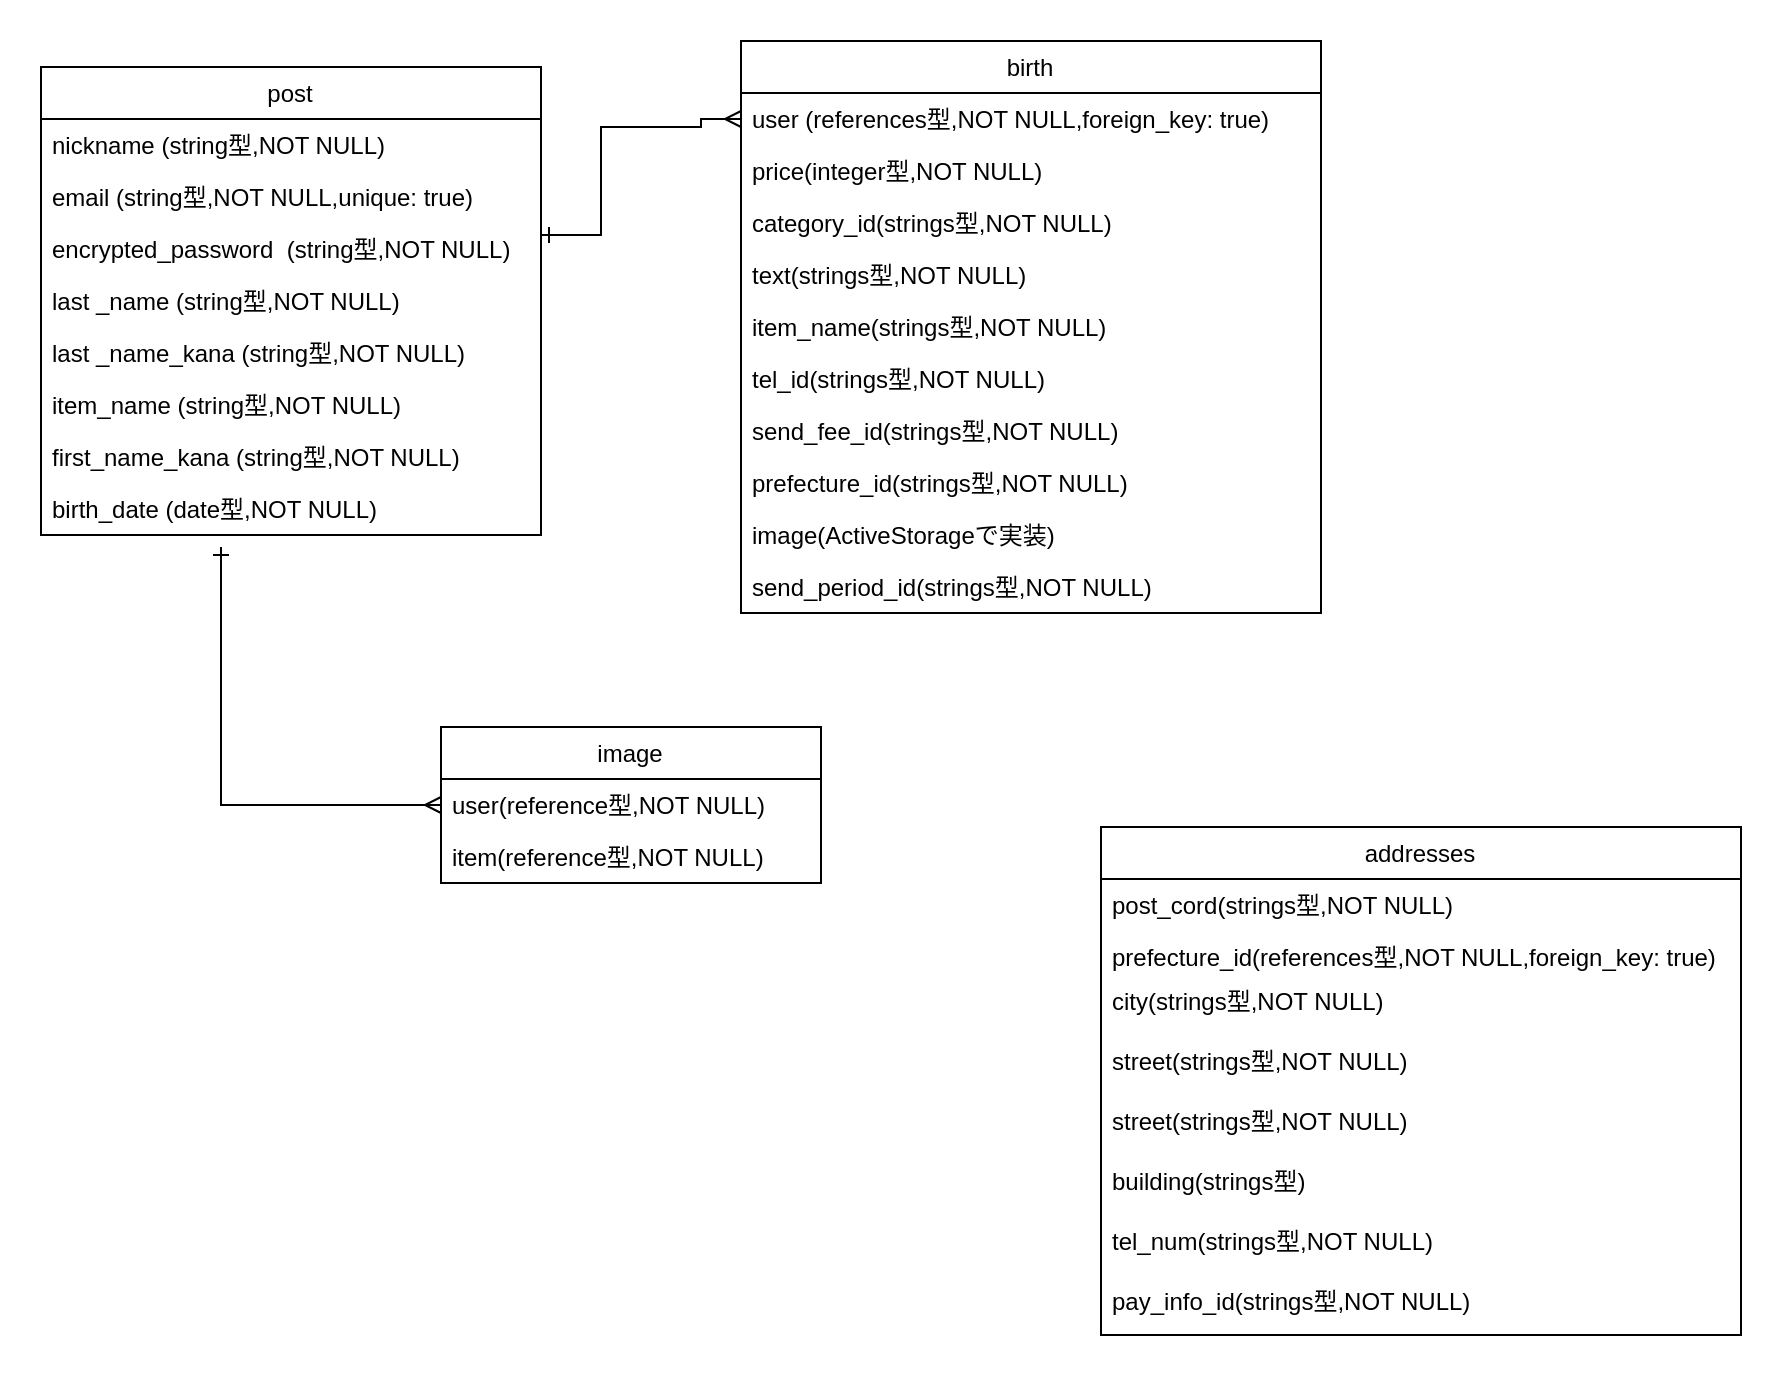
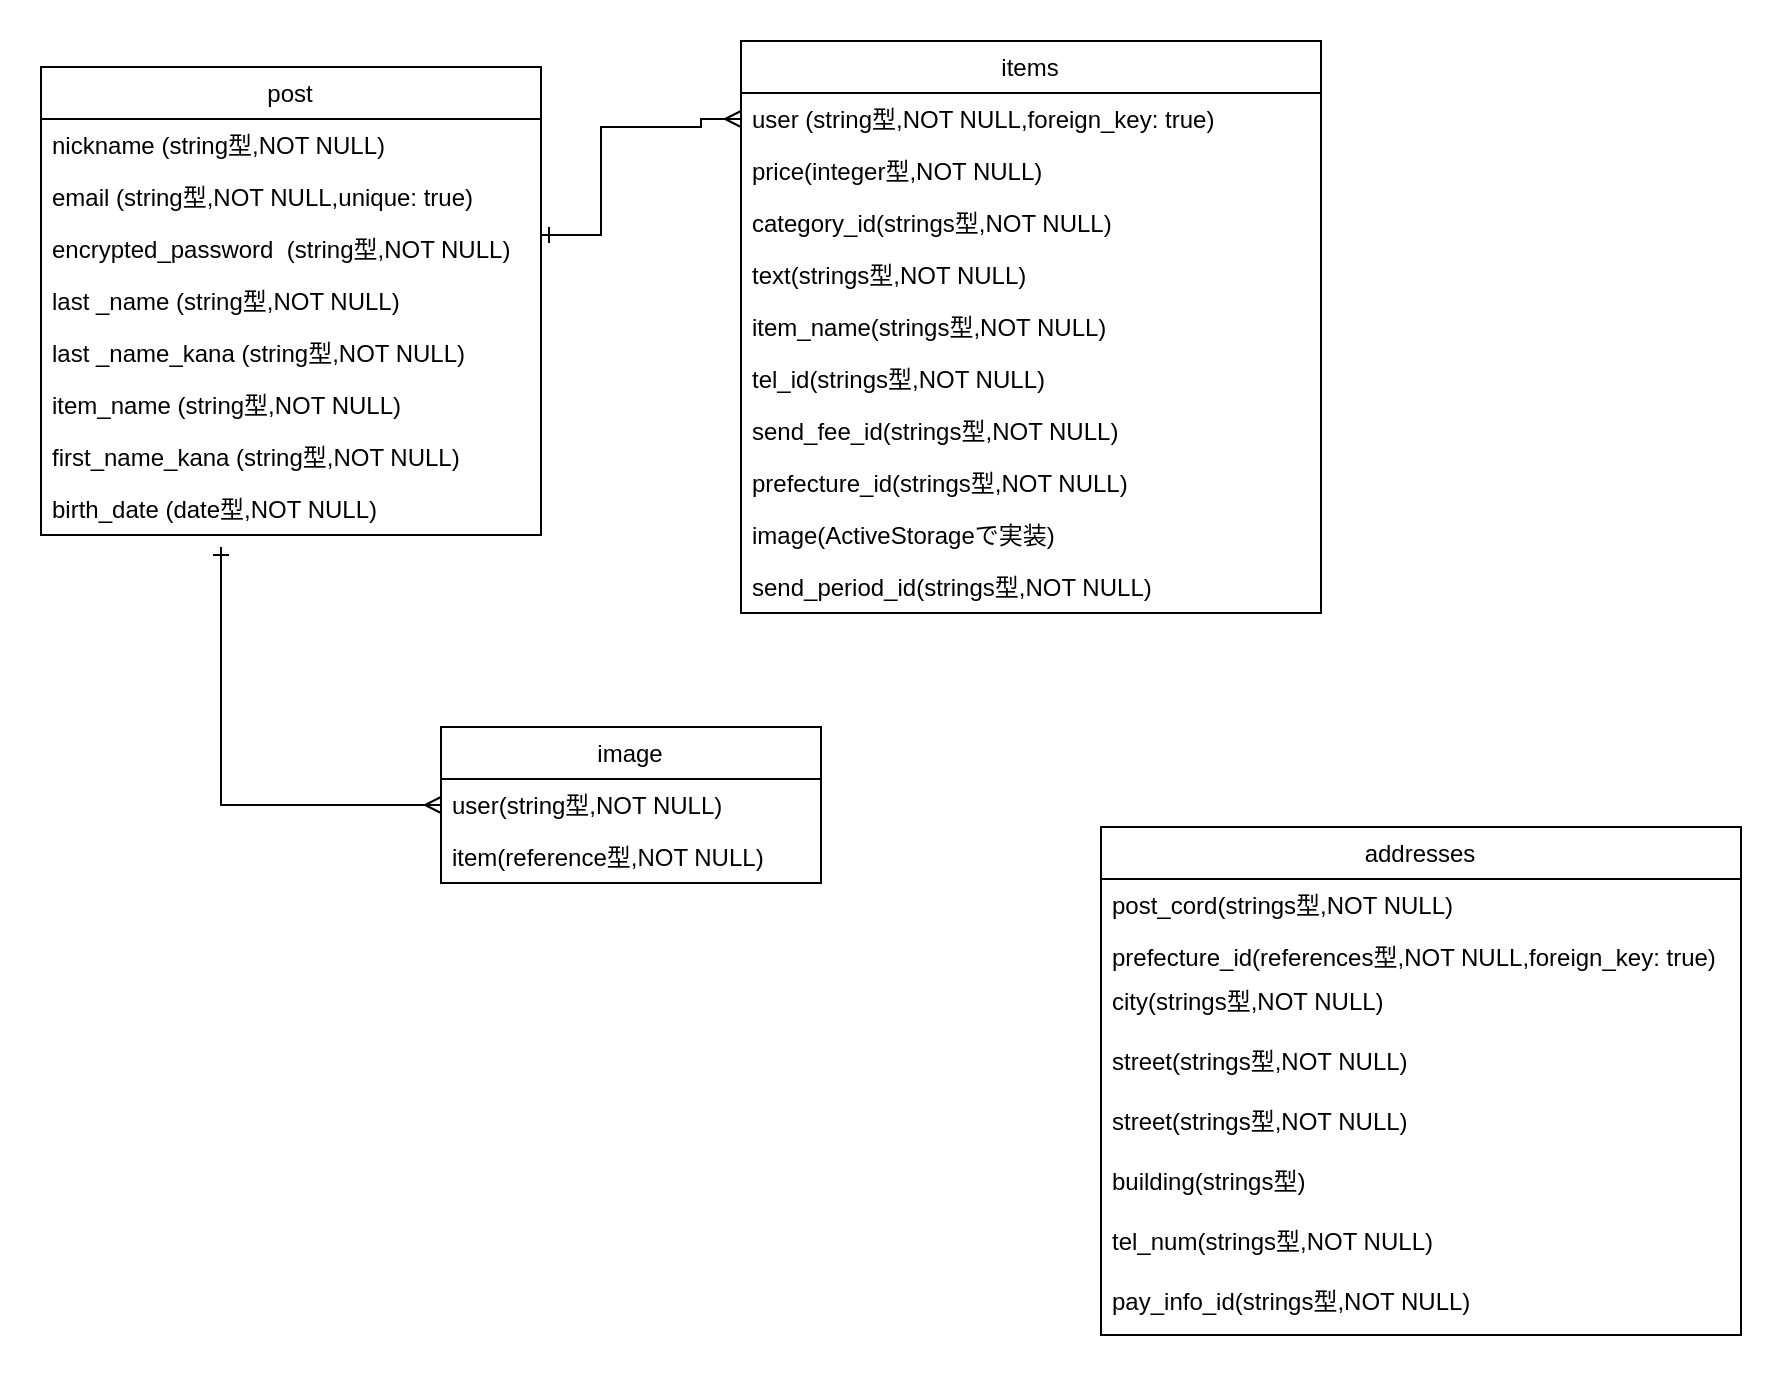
(1030, 68) -> (1030, 68)
(1038, 120) -> (1008, 120)
(619, 806) -> (596, 806)
